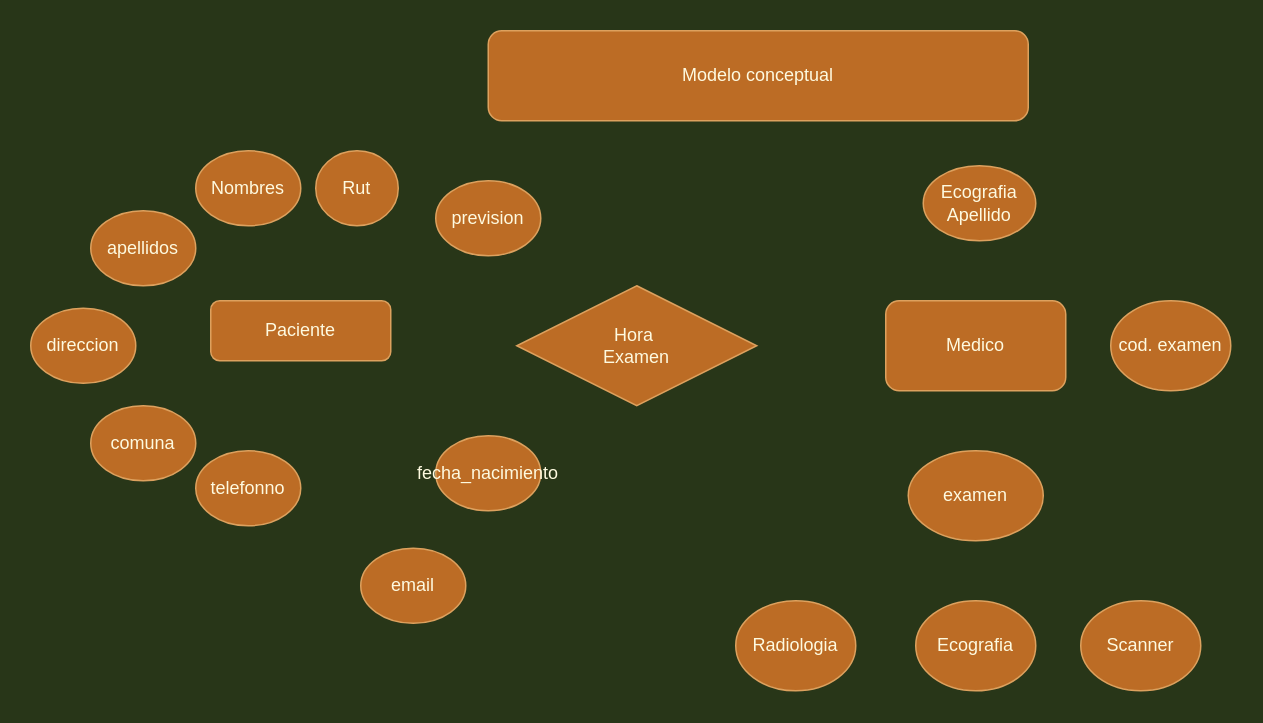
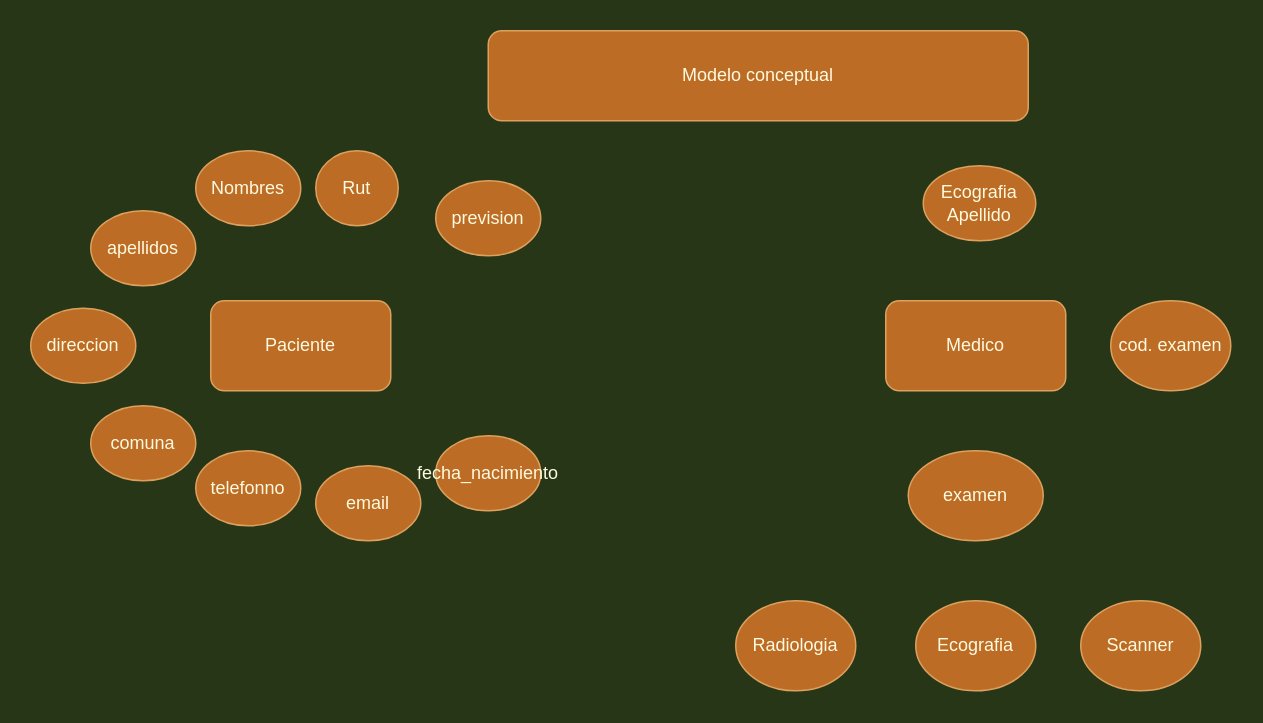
(301, 331) -> (301, 346)
(637, 346) -> none
(413, 586) -> (368, 503)
